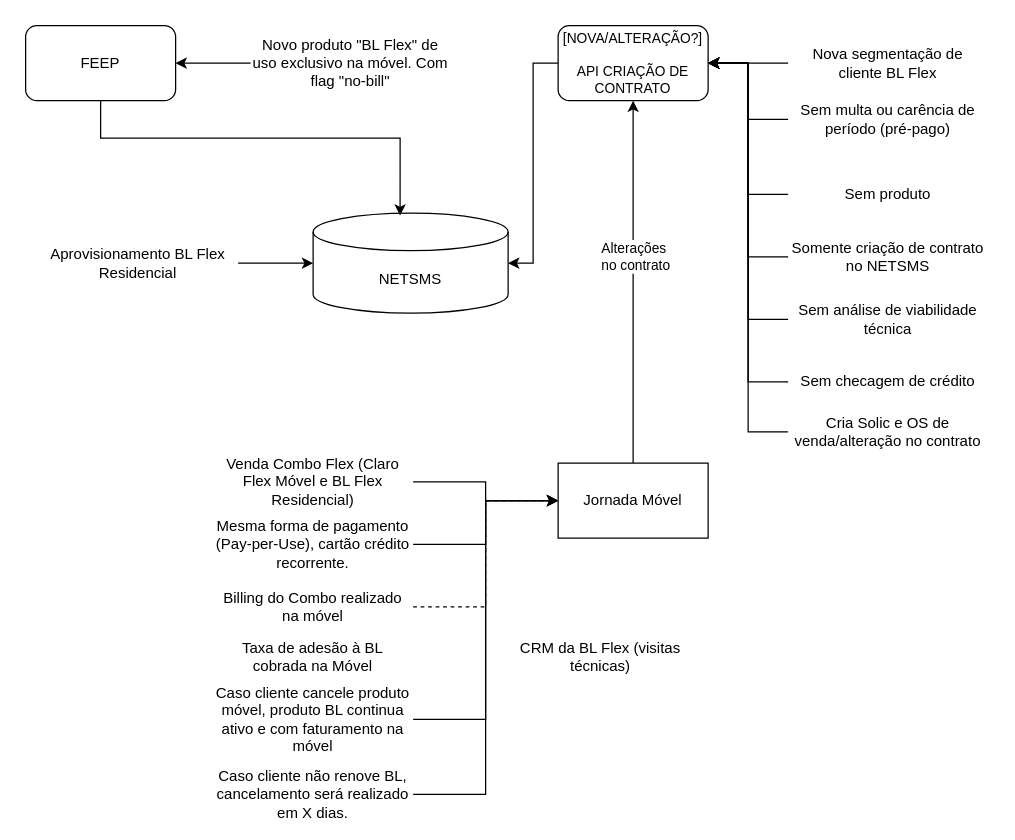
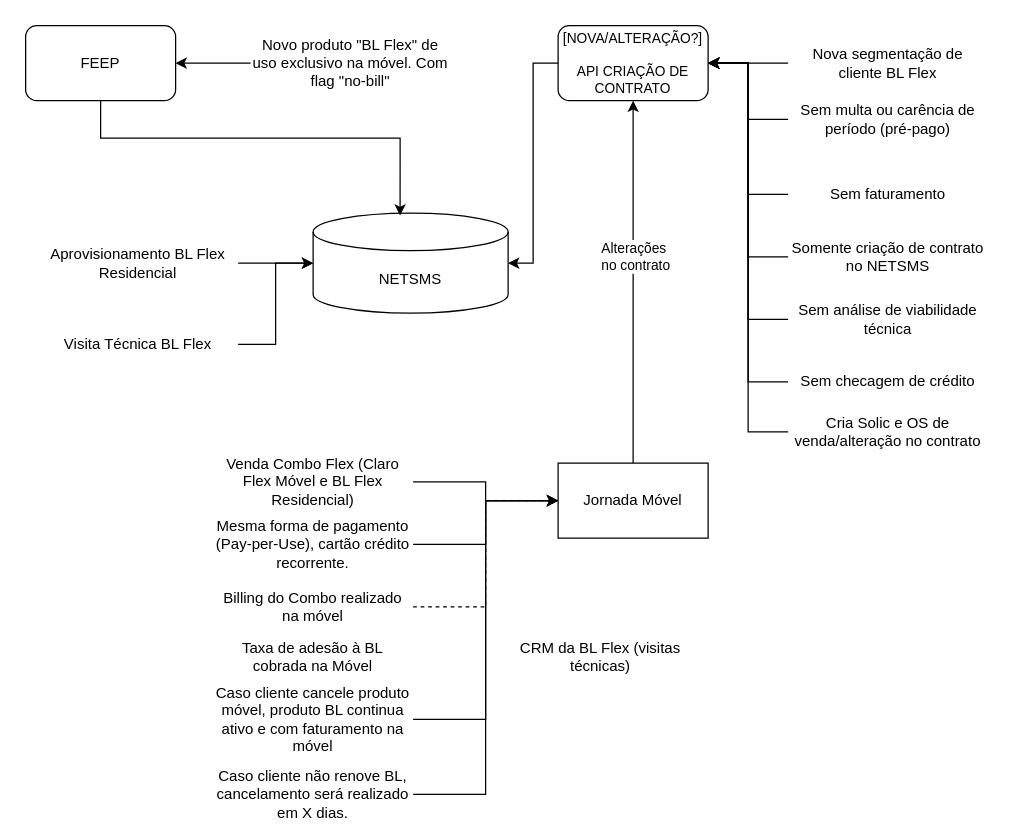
(888, 194) -> (888, 194)
none -> (276, 324)
none -> (138, 344)
